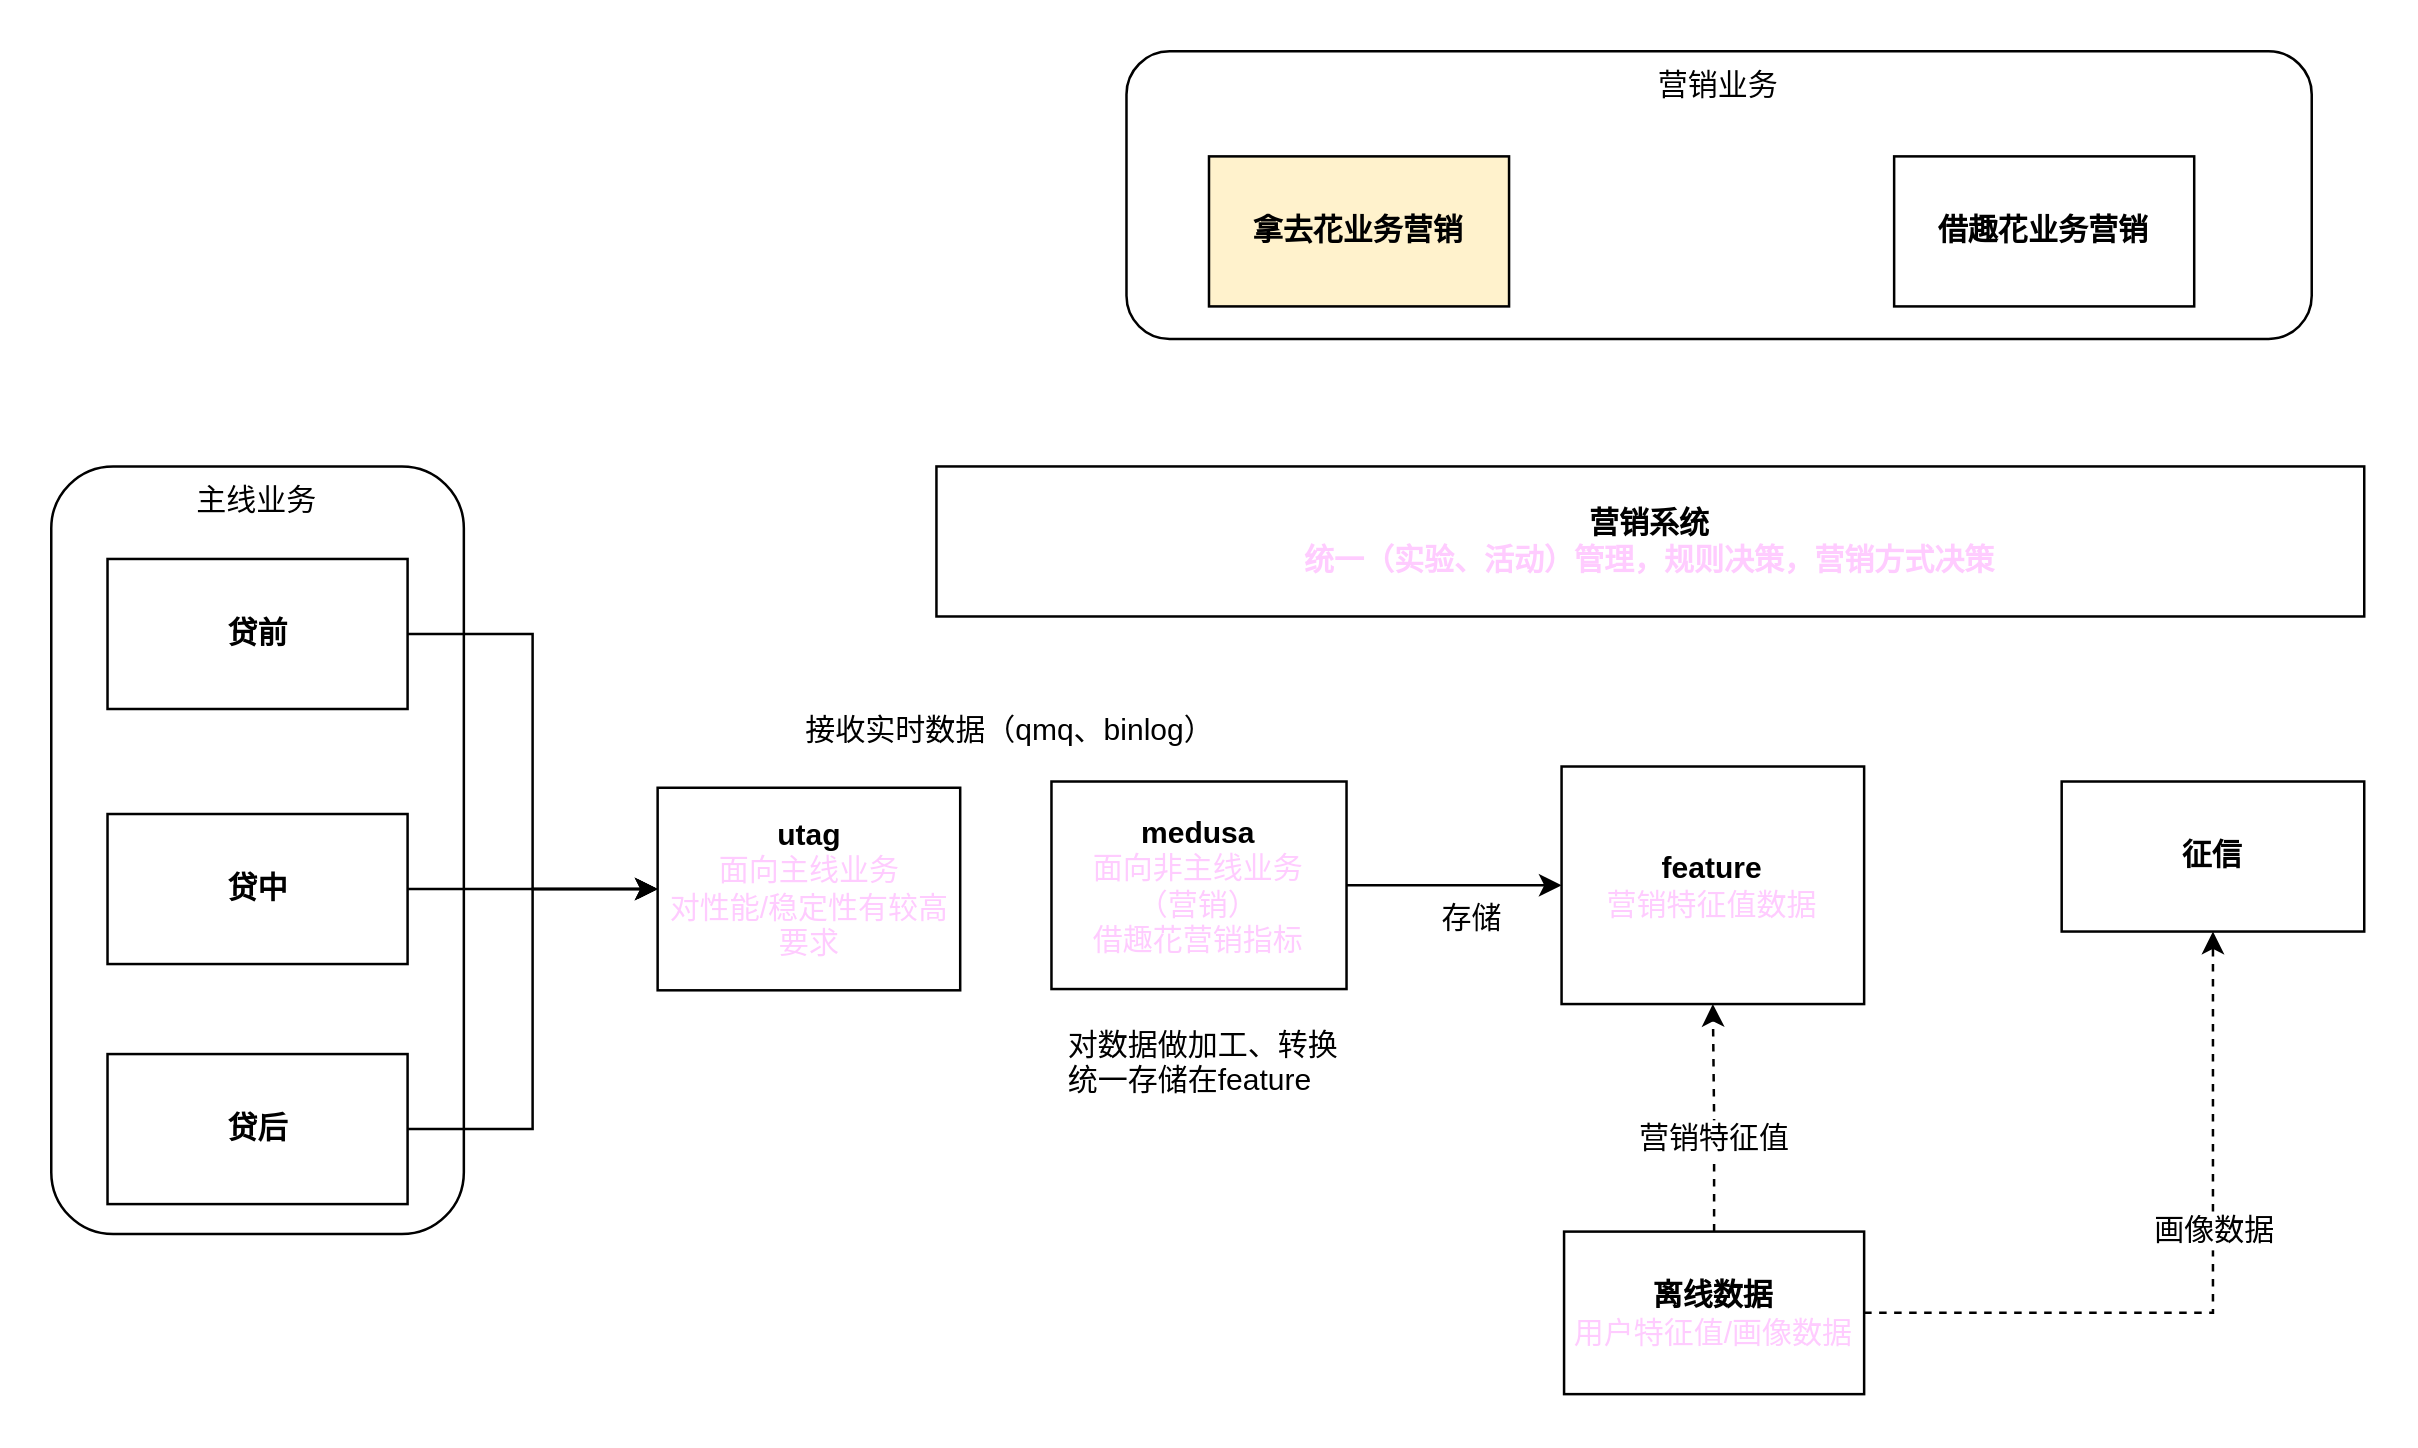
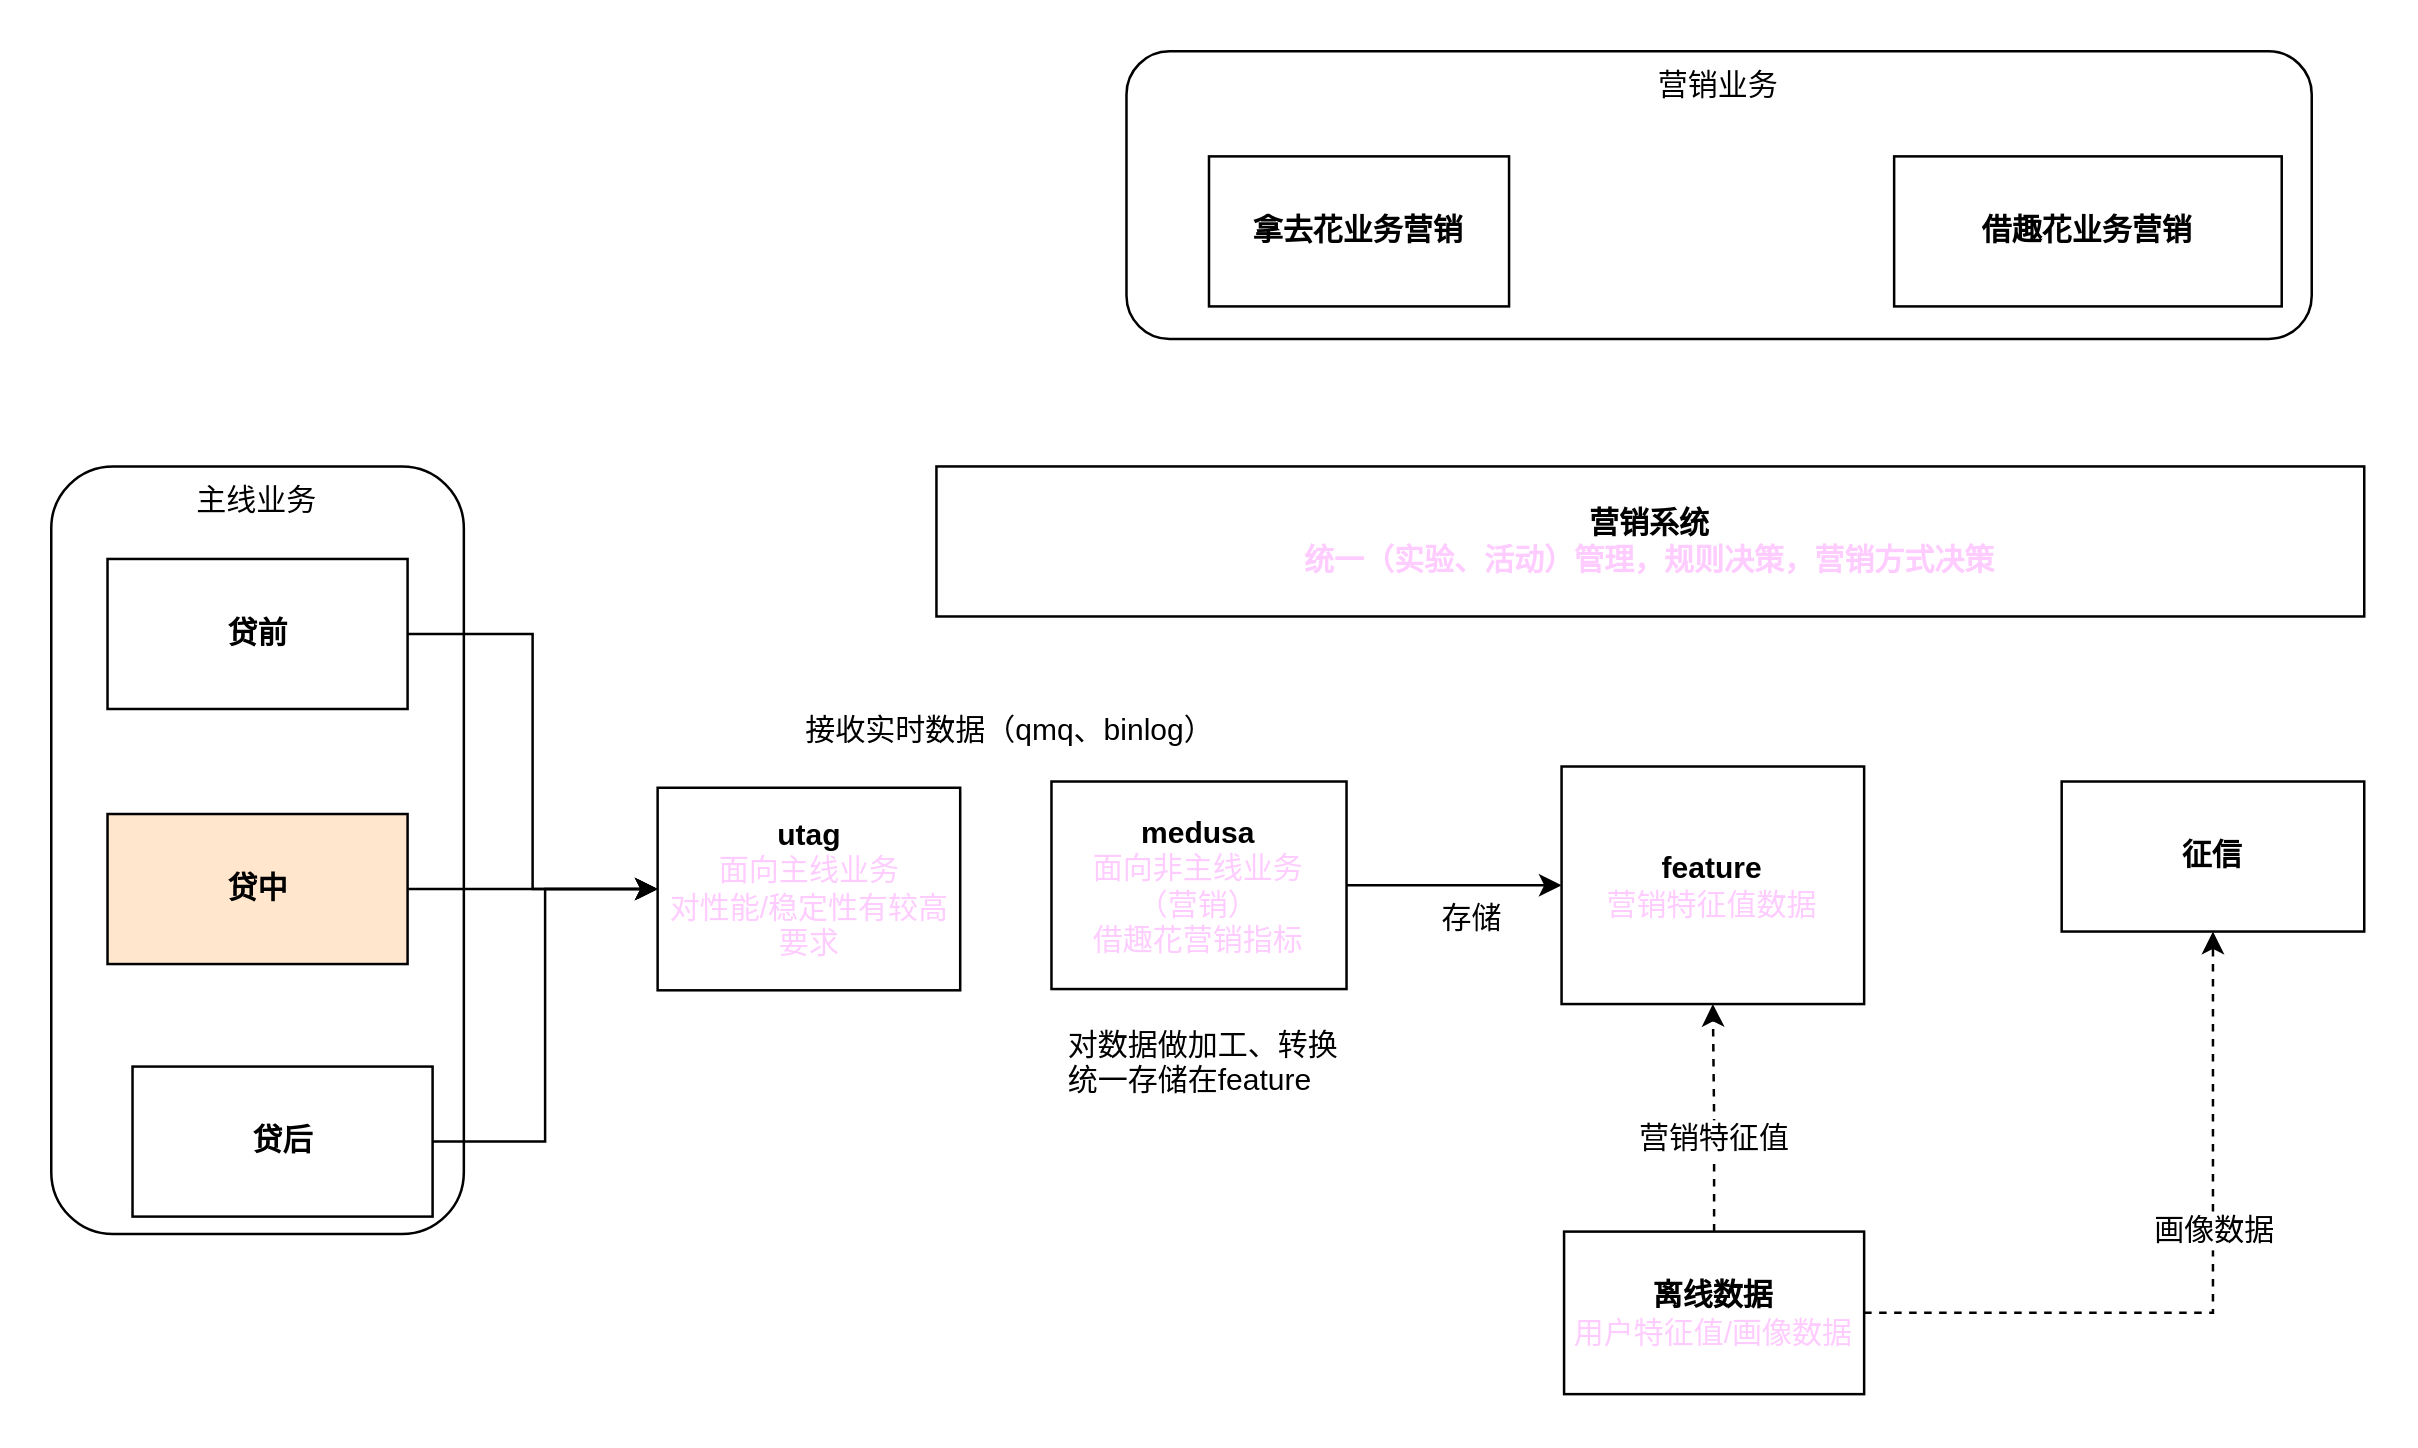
(1359, 231) -> (1359, 231)
(2044, 231) -> (2088, 231)
(258, 889) -> (258, 889)
(258, 1129) -> (283, 1141)
